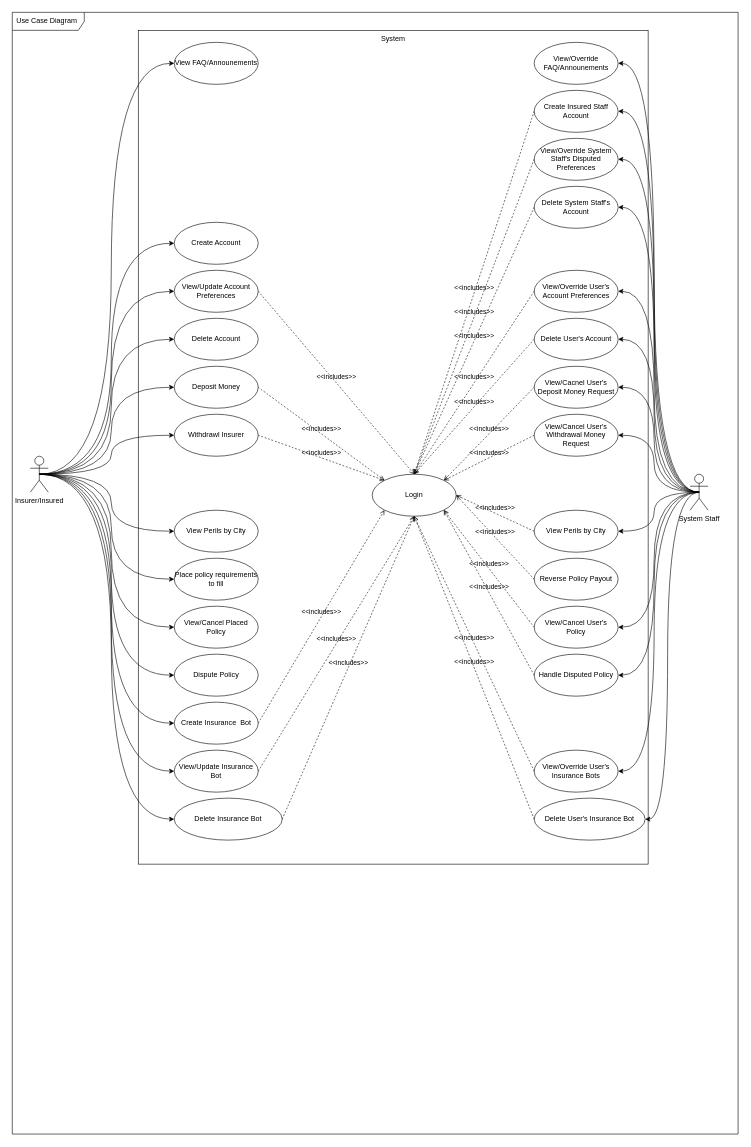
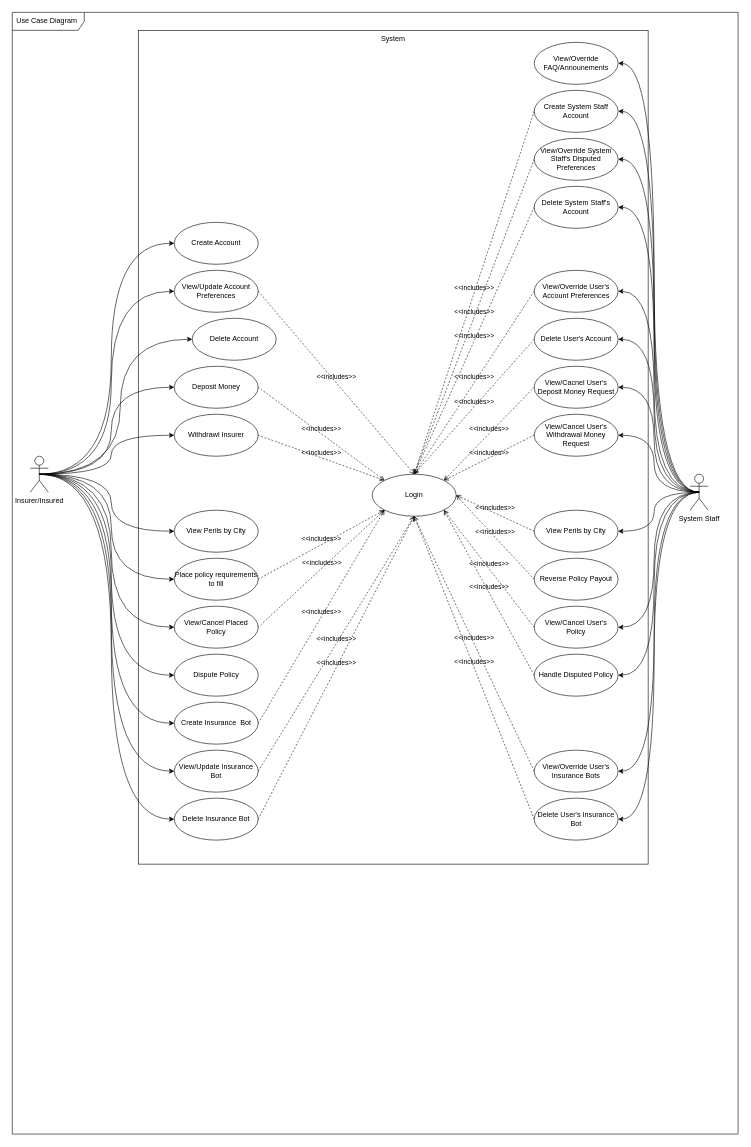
(216, 63) -> none
(576, 111) -> (576, 111)
(216, 339) -> (234, 339)
(99, 401) -> none
none -> (320, 546)
none -> (335, 556)
(228, 819) -> (216, 819)
(590, 819) -> (576, 819)
